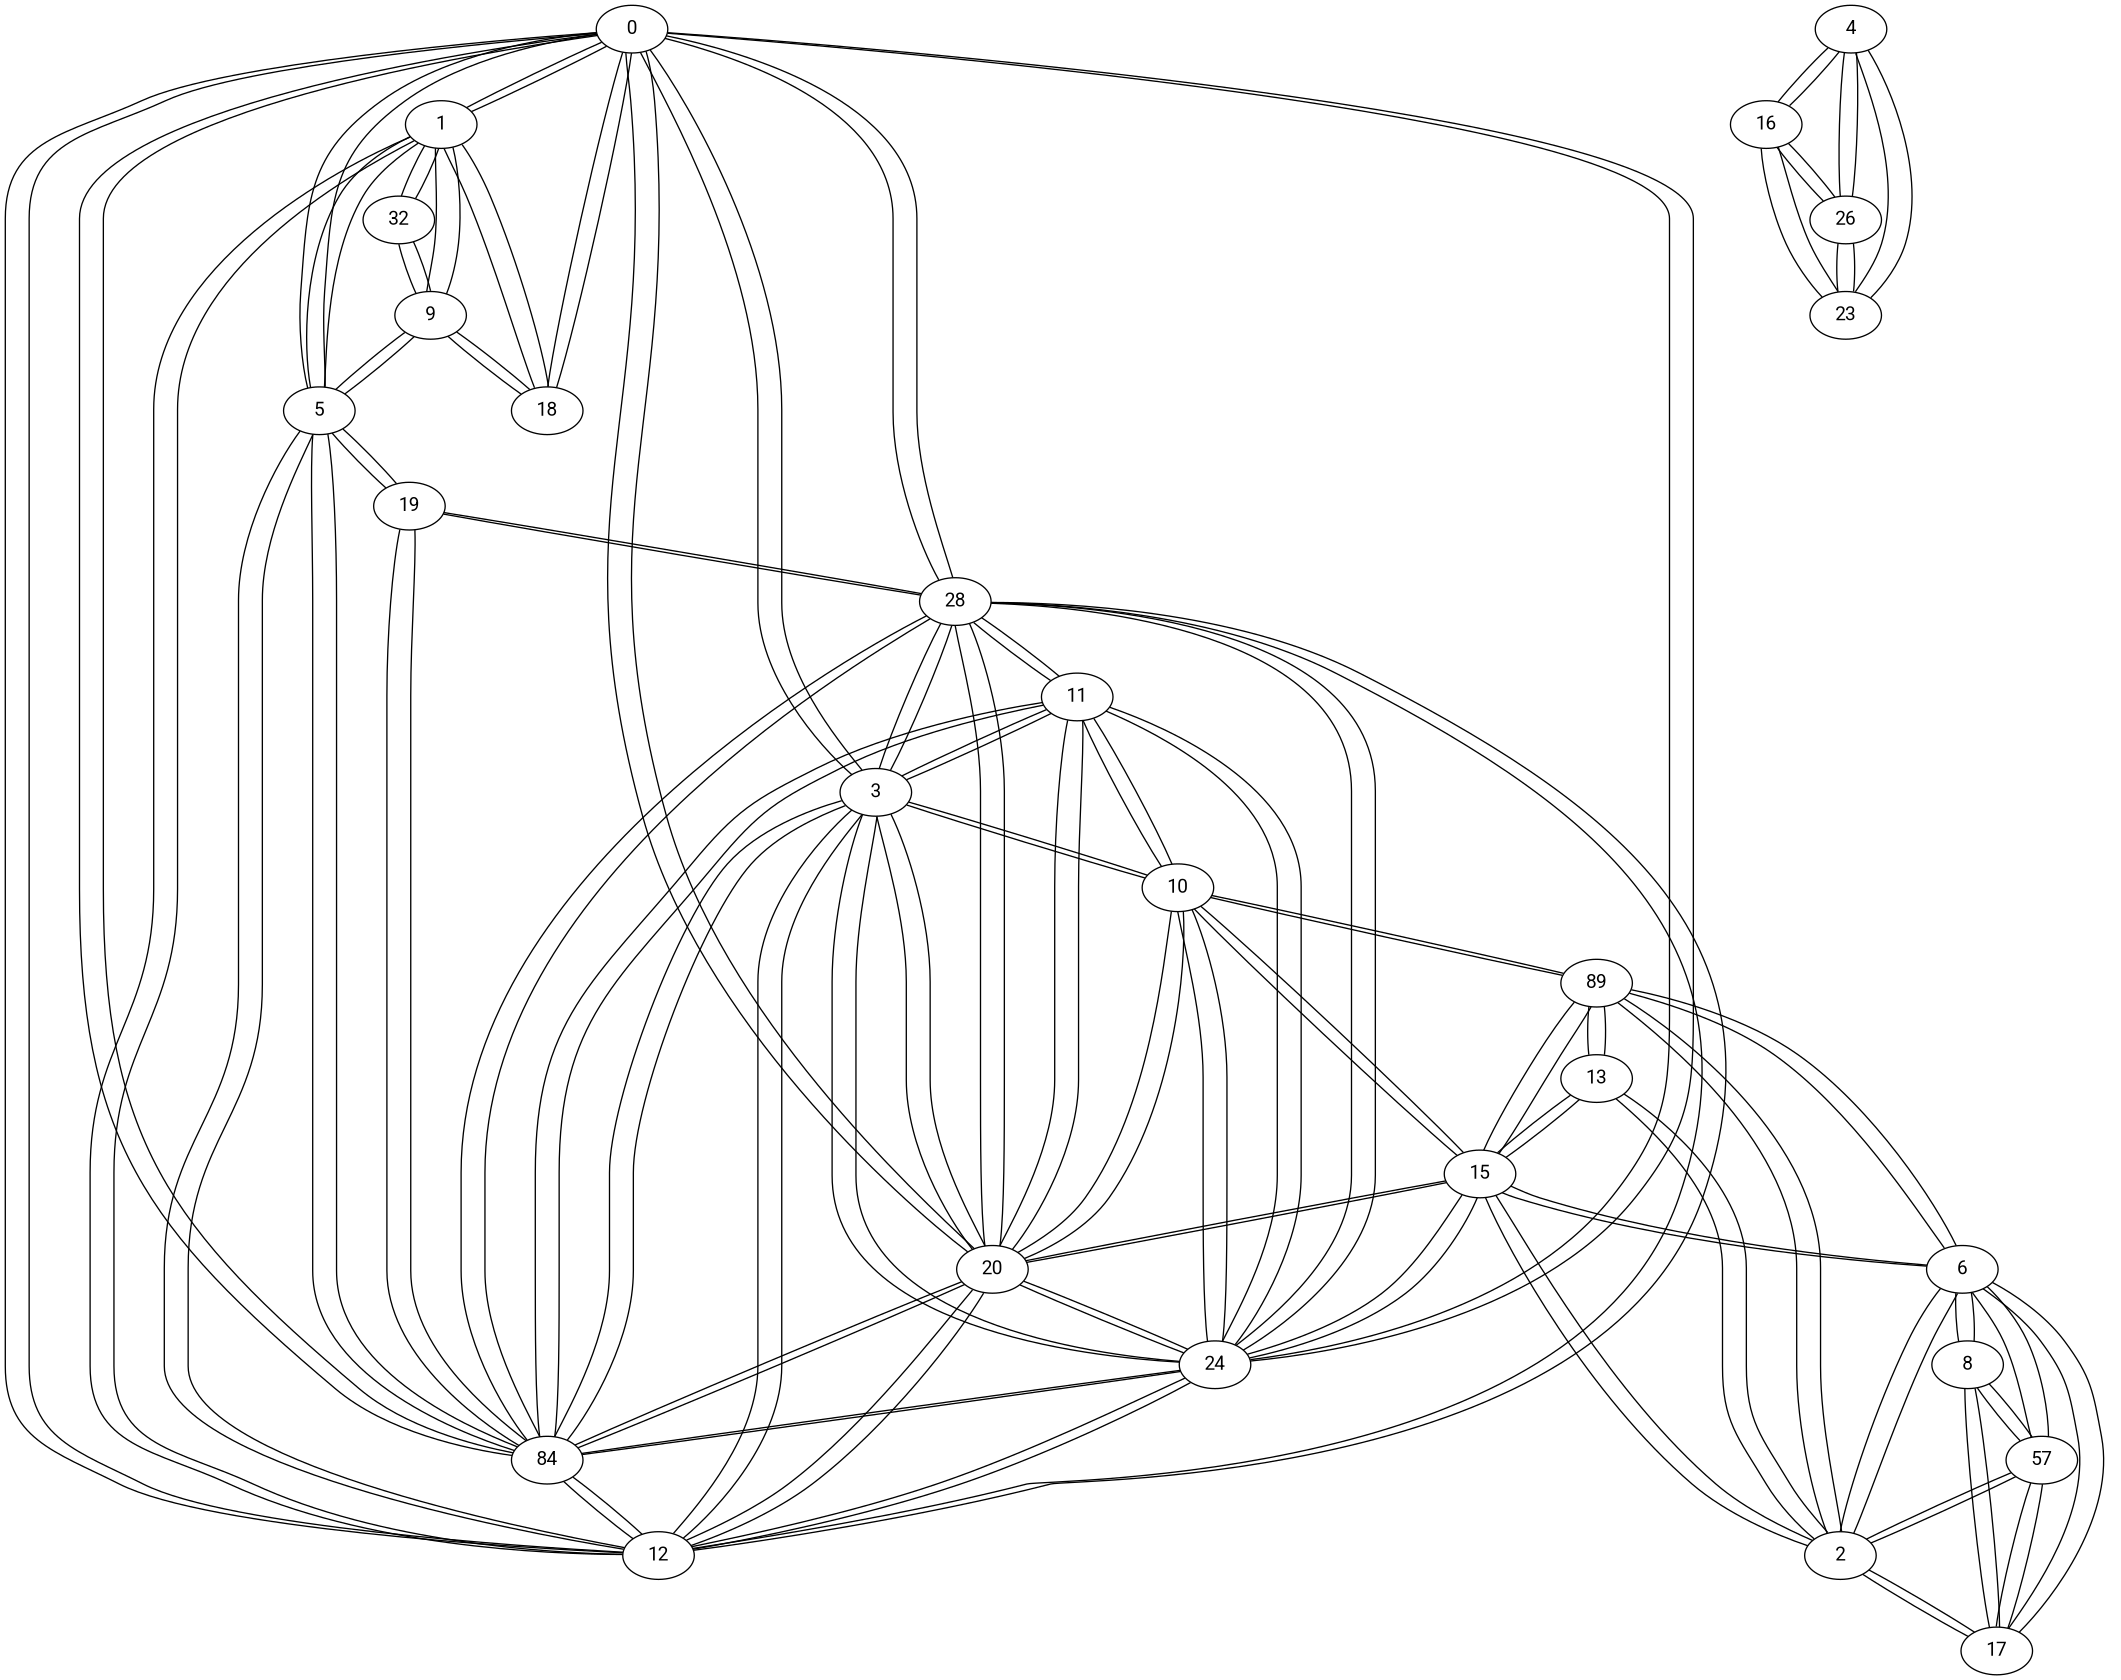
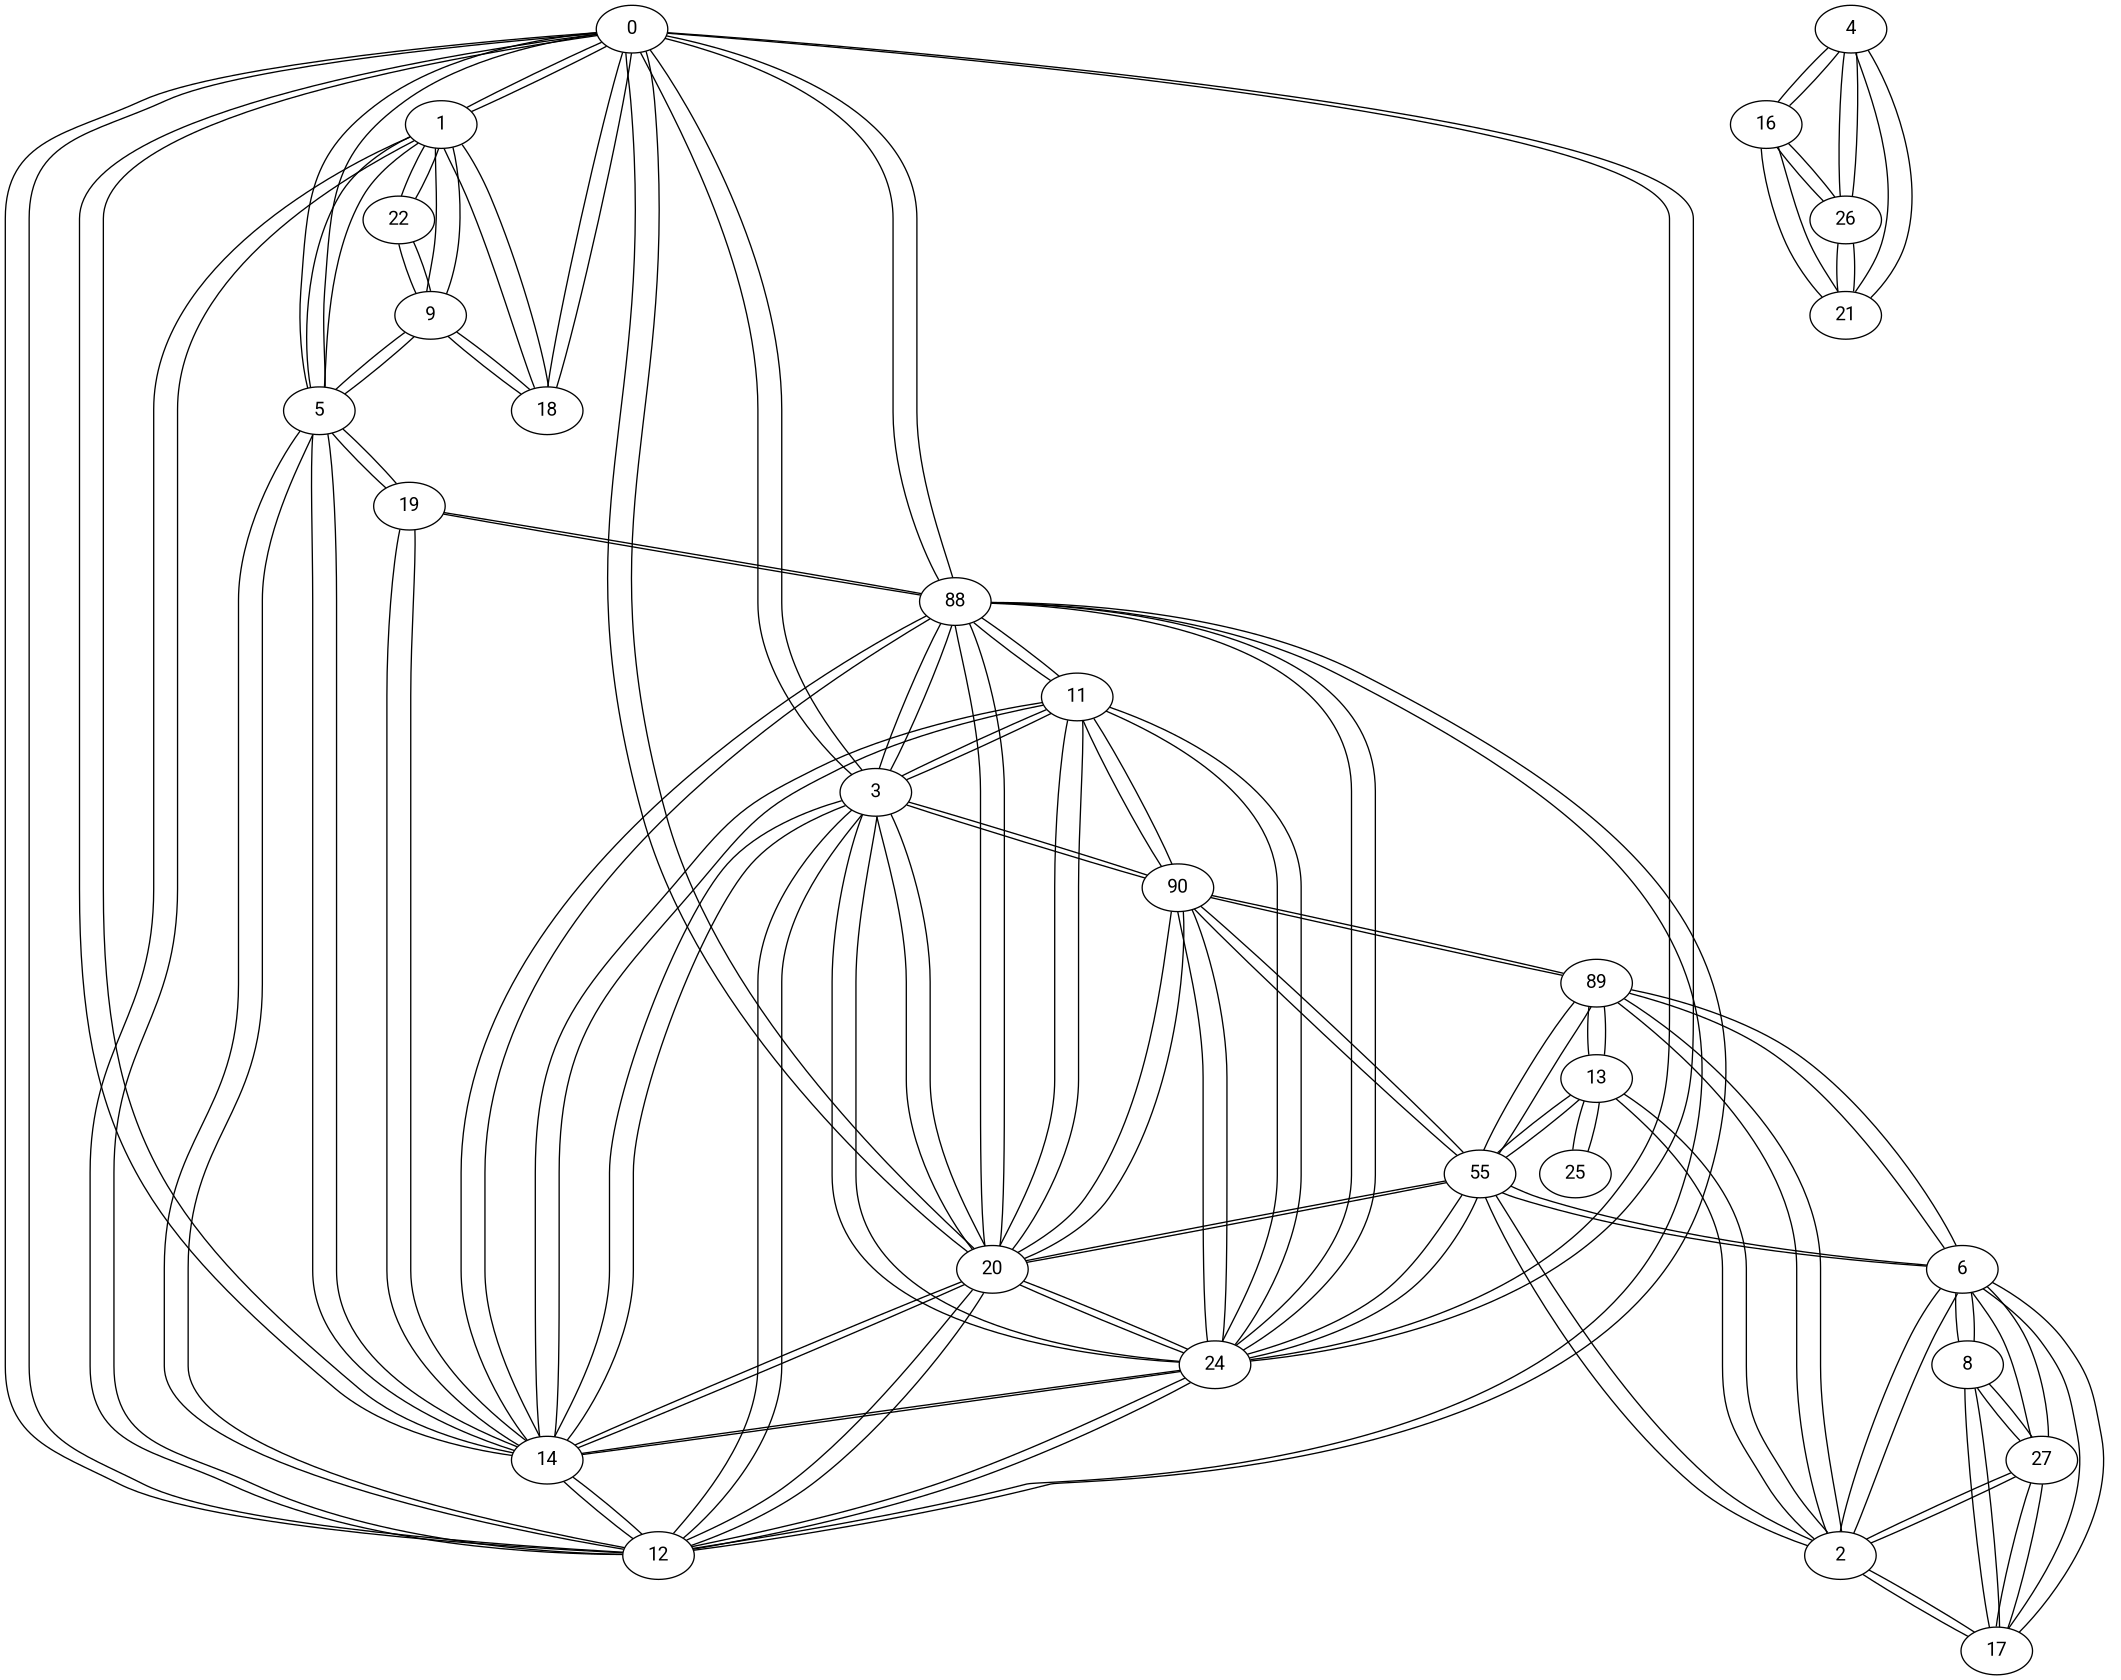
(399, 220) -> (399, 220)
(1846, 315) -> (1846, 315)
(955, 602) -> (955, 602)
(1178, 888) -> (1178, 888)
(1480, 1174) -> (1480, 1174)
none -> (1575, 1174)
(547, 1460) -> (547, 1460)
(2042, 1460) -> (2042, 1460)
